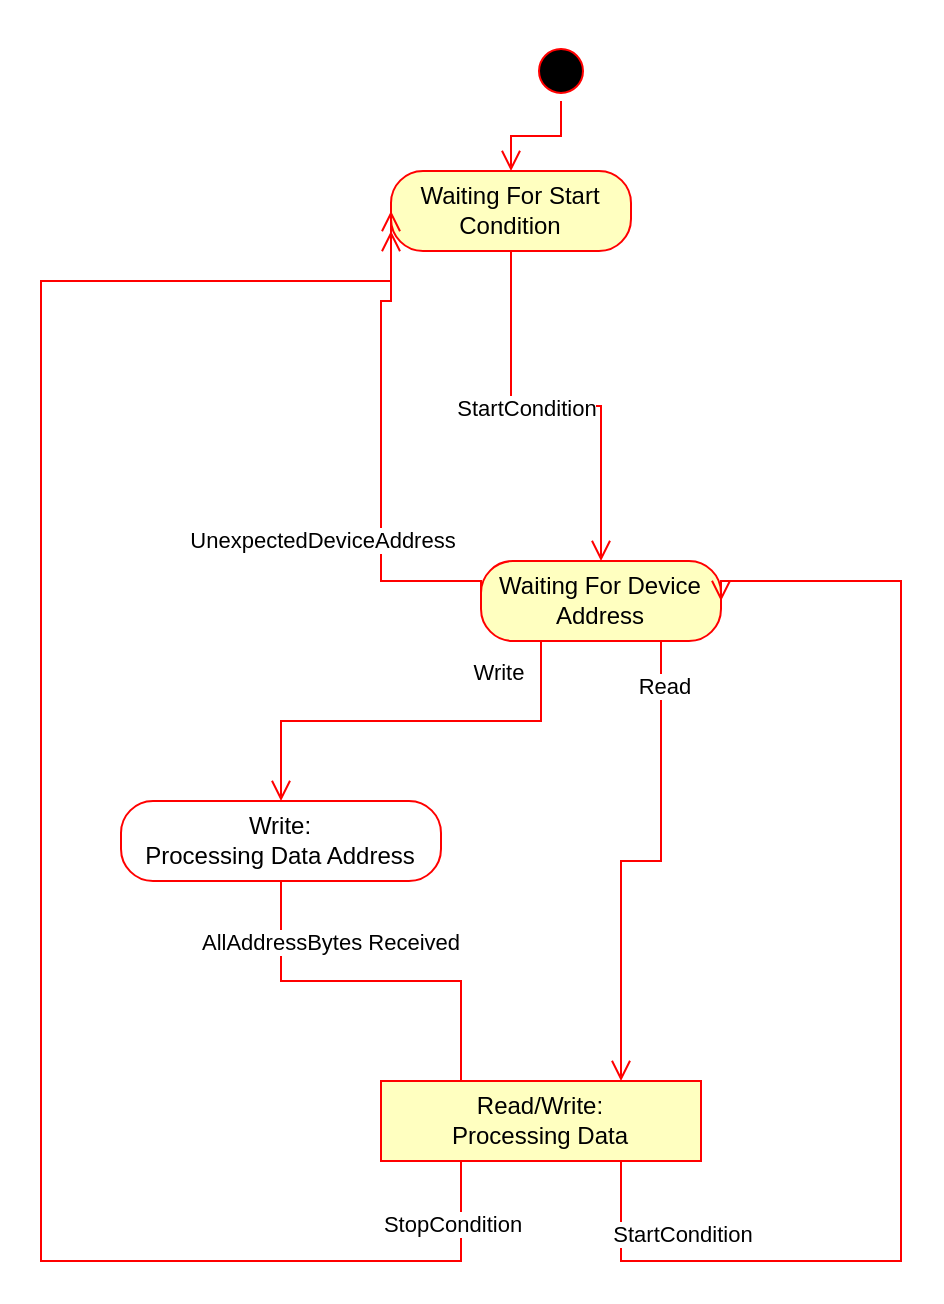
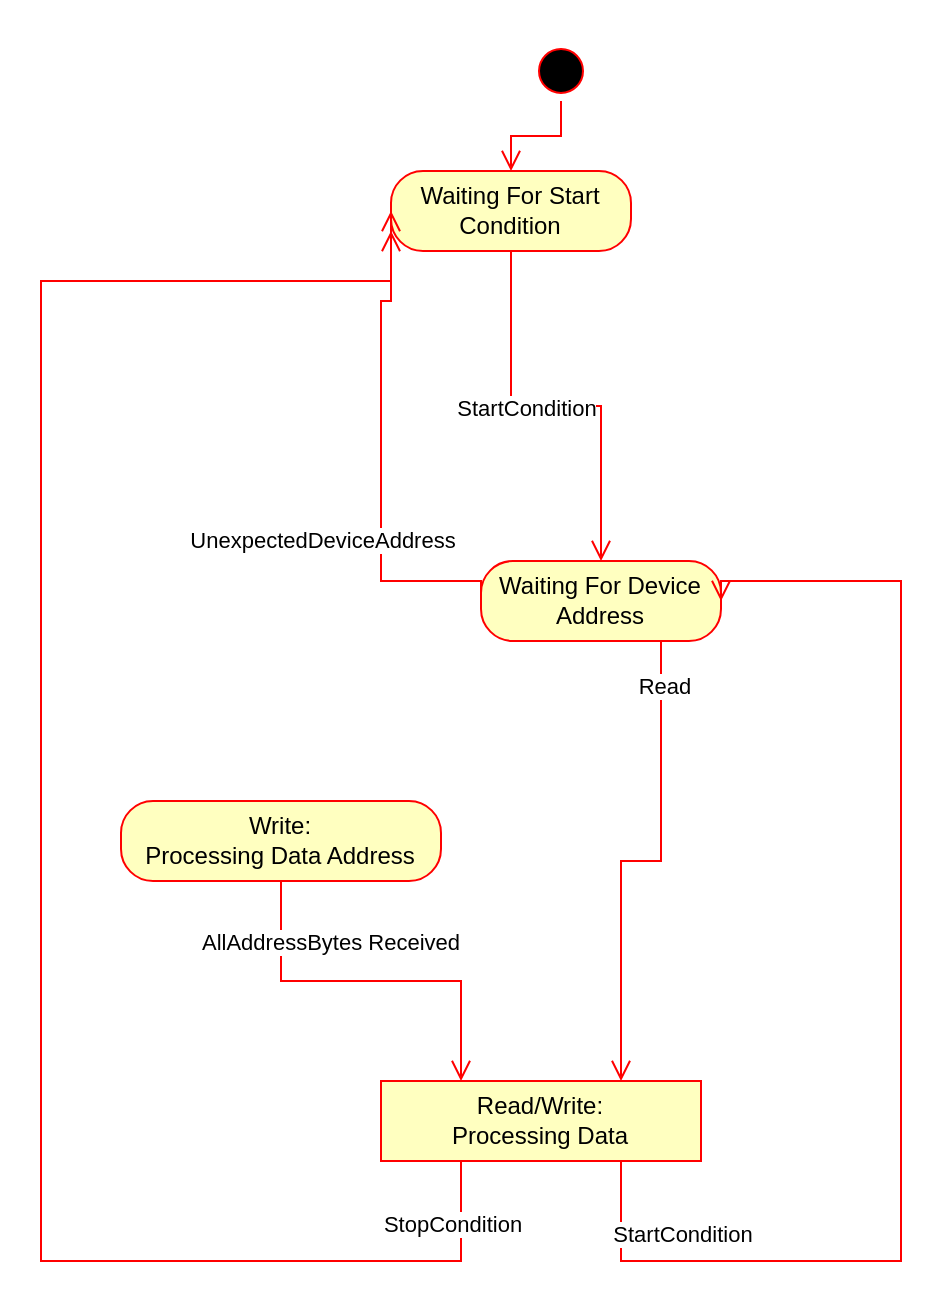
(414, 721) -> none
(281, 841) -> (281, 841)
(461, 1074) -> (461, 1072)
